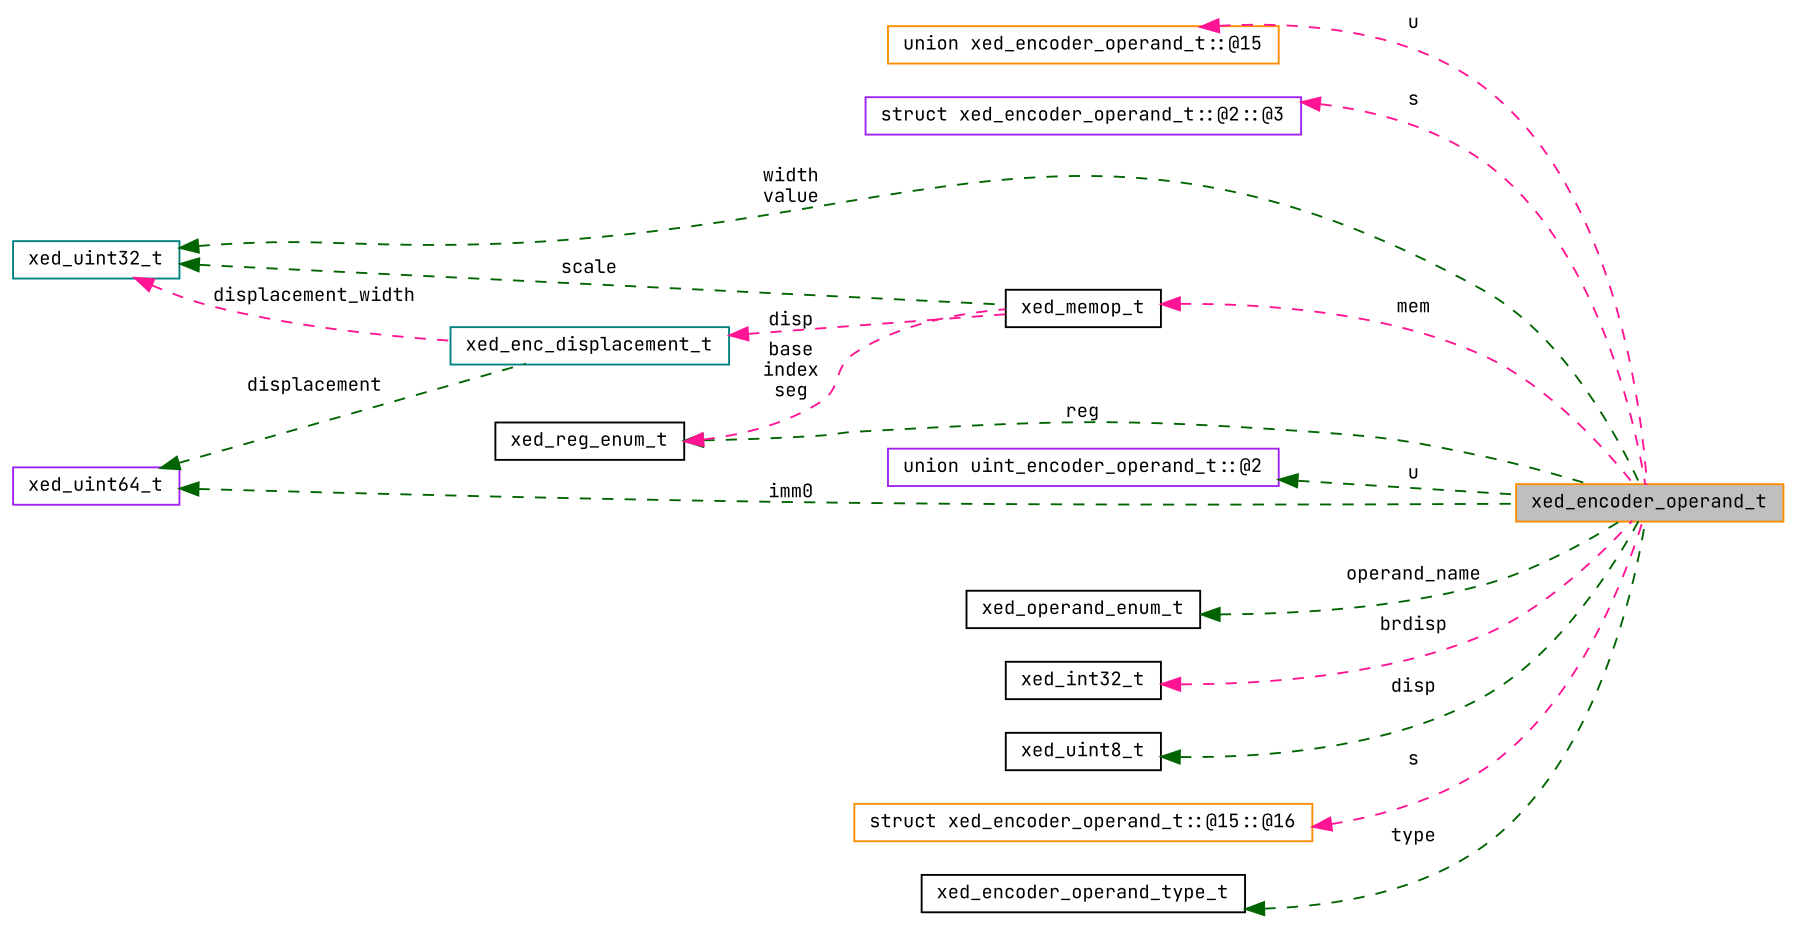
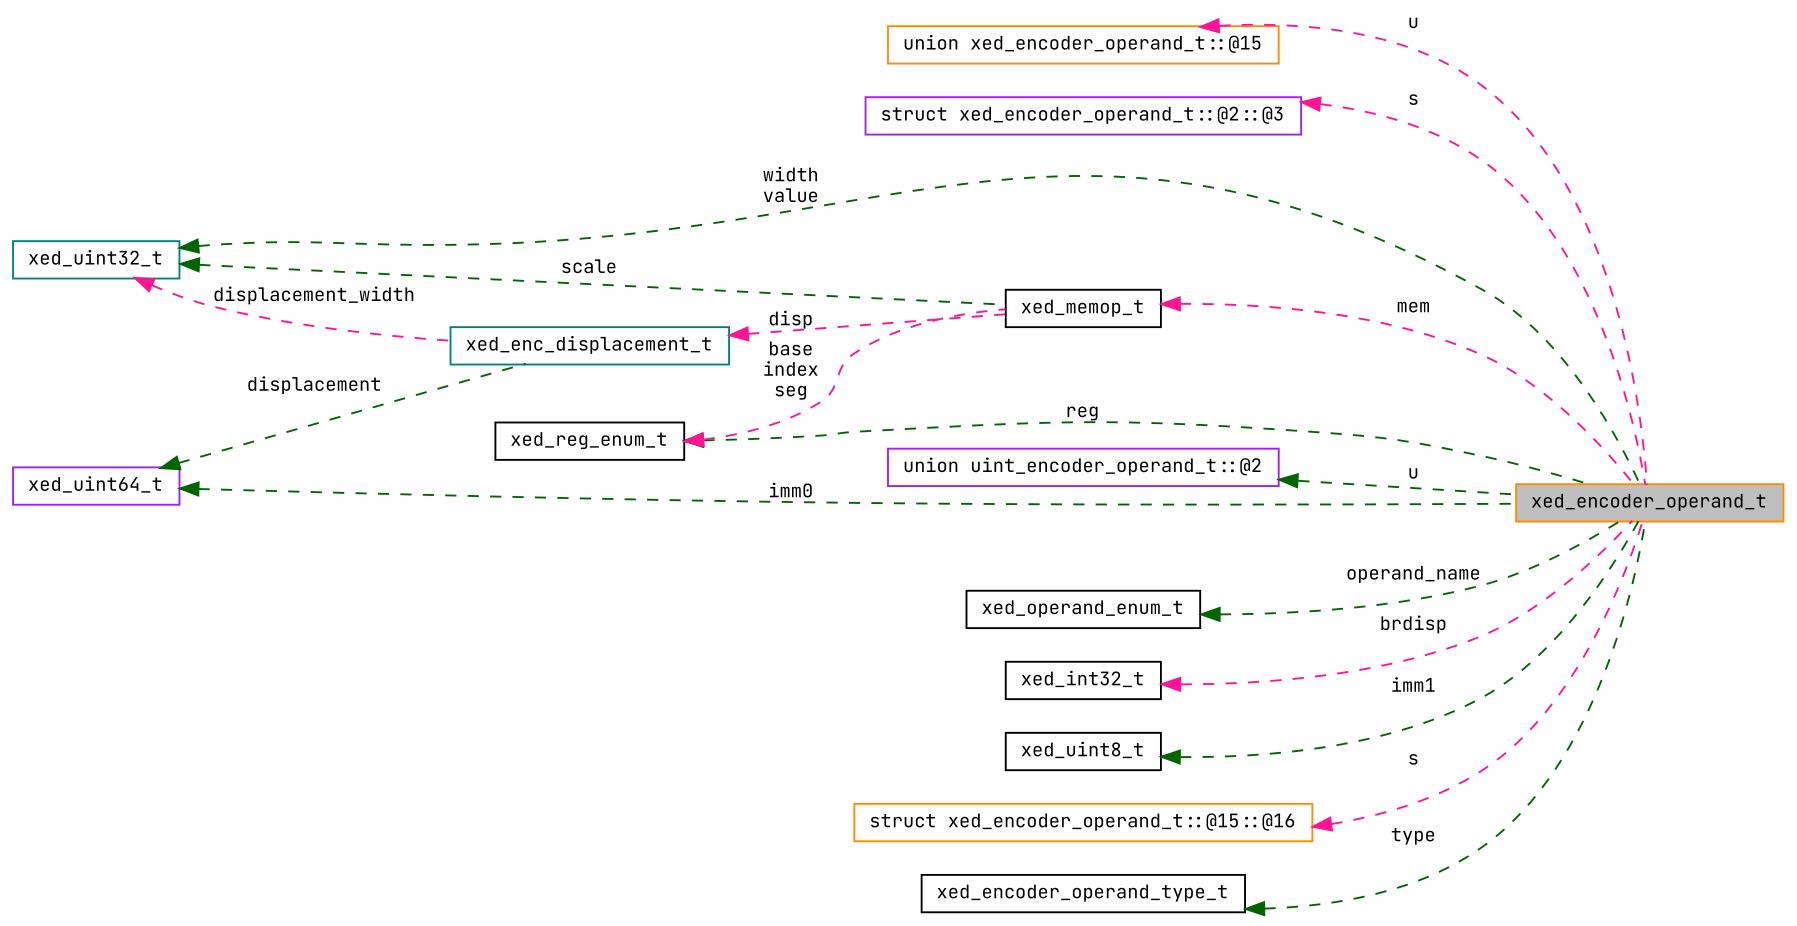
(1414, 687) -> (1414, 687)
